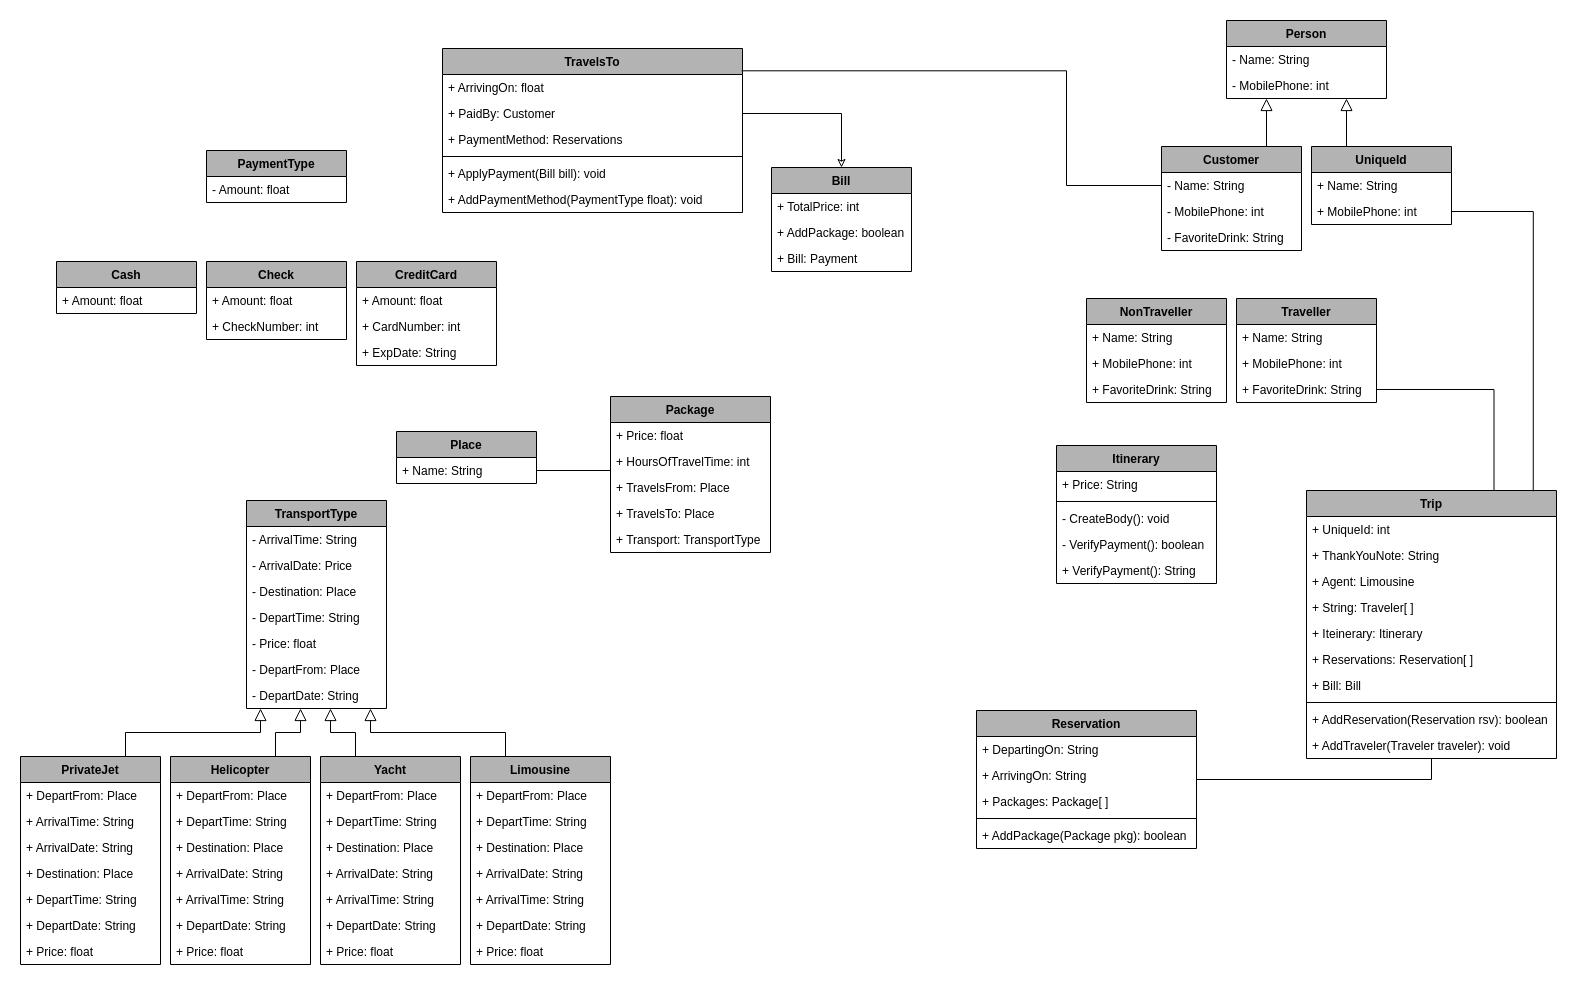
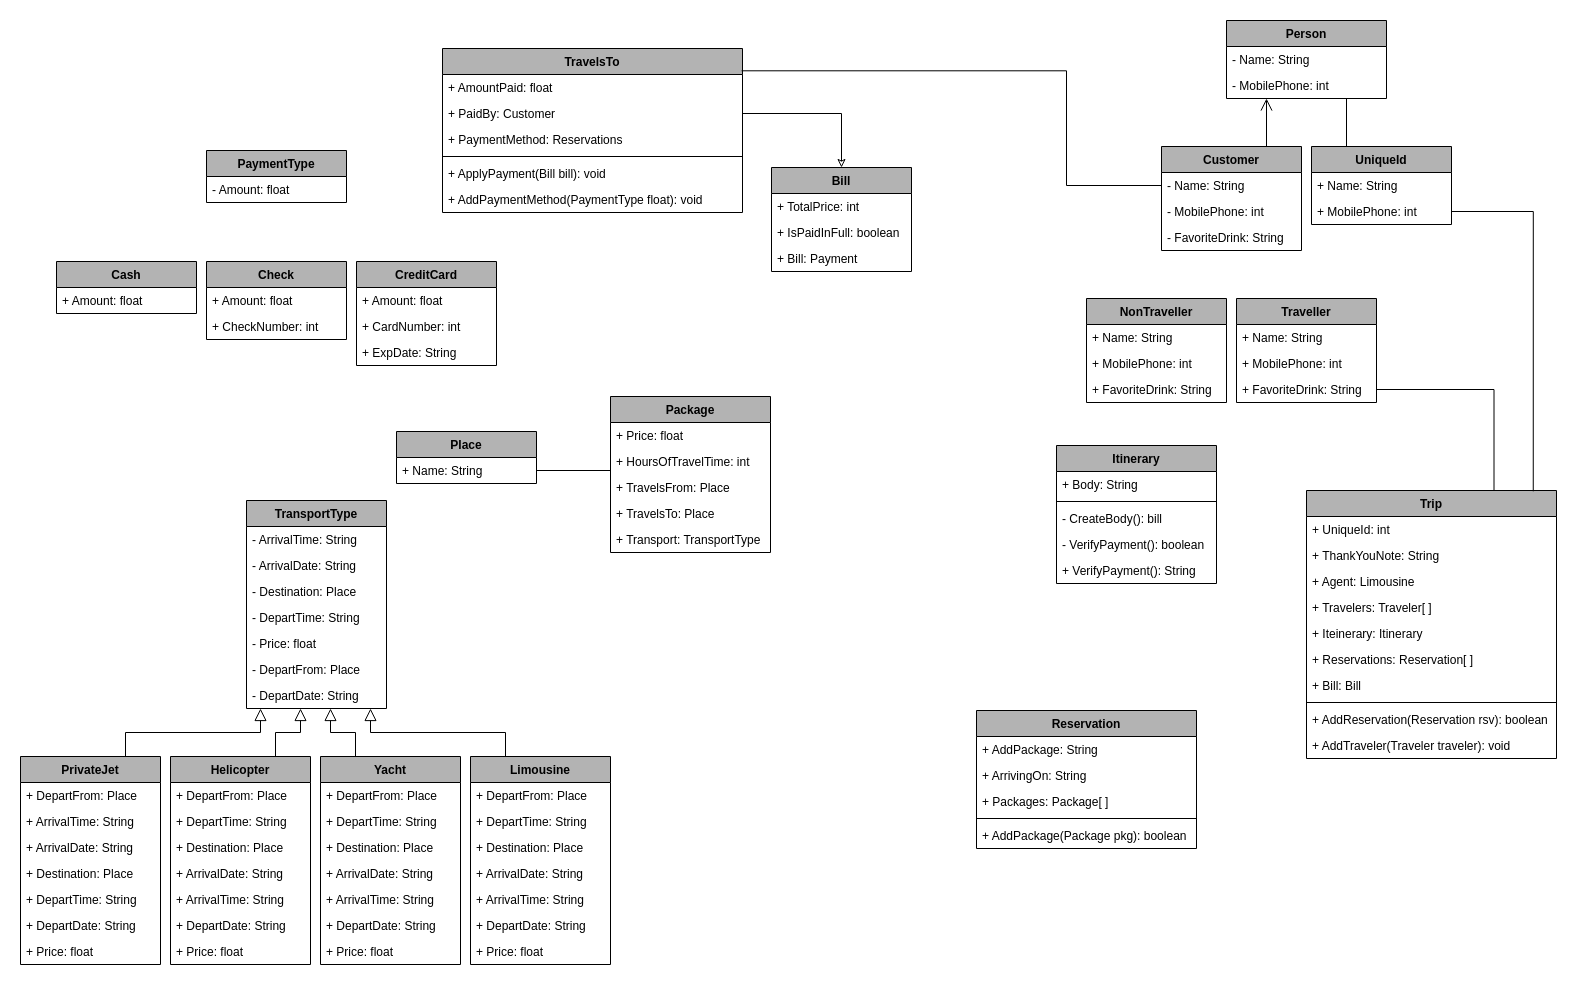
(502, 88) -> (504, 88)
(1267, 112) -> (1267, 107)
(1347, 112) -> (1347, 107)
(841, 233) -> (843, 233)
(1105, 485) -> (1103, 485)
(1123, 519) -> (1120, 519)
(310, 566) -> (313, 566)
(1373, 608) -> (1383, 608)
(1045, 750) -> (1043, 750)
(1325, 780) -> none
